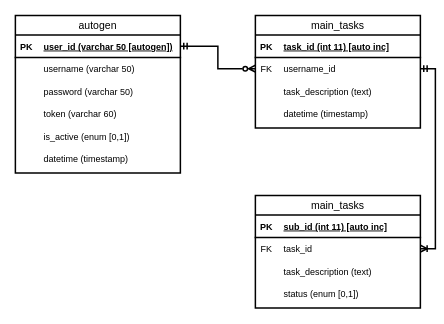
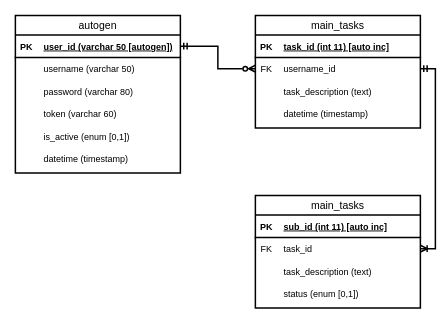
(94, 92) -> (94, 92)
